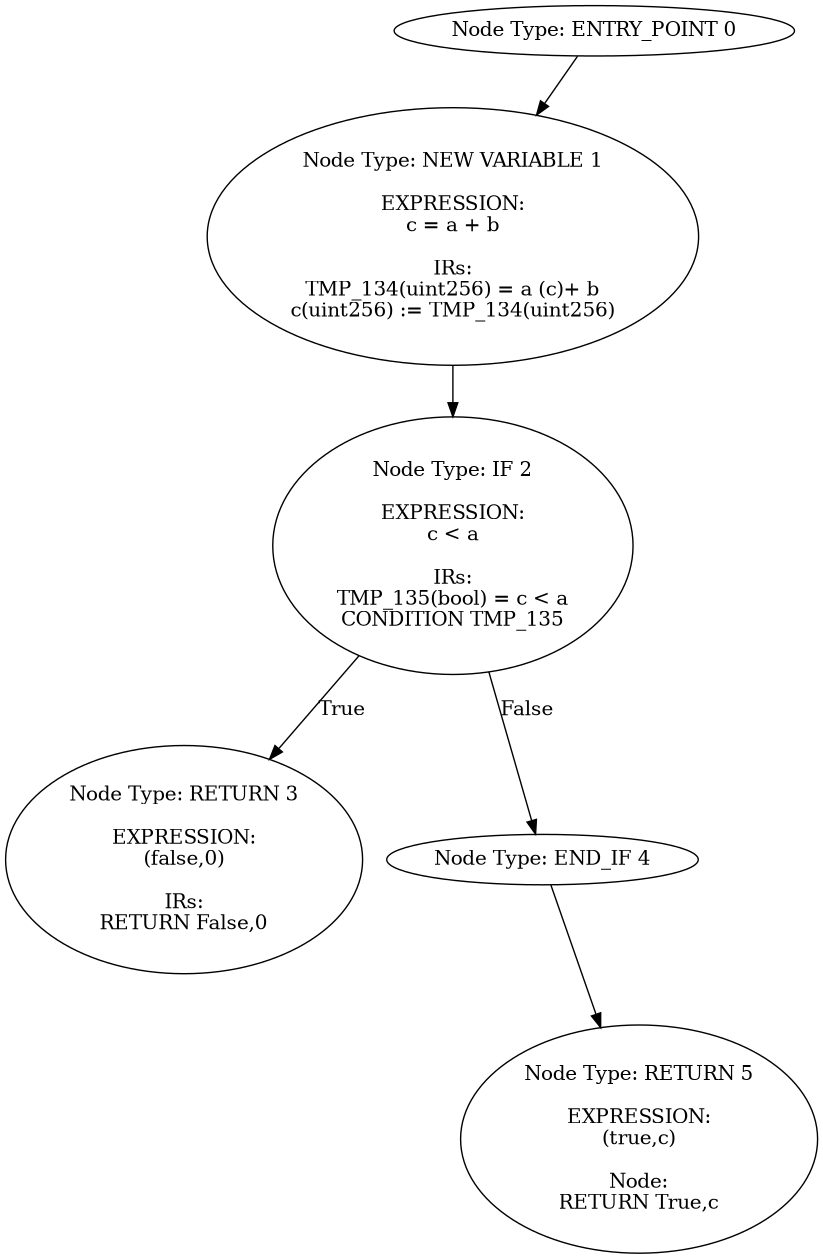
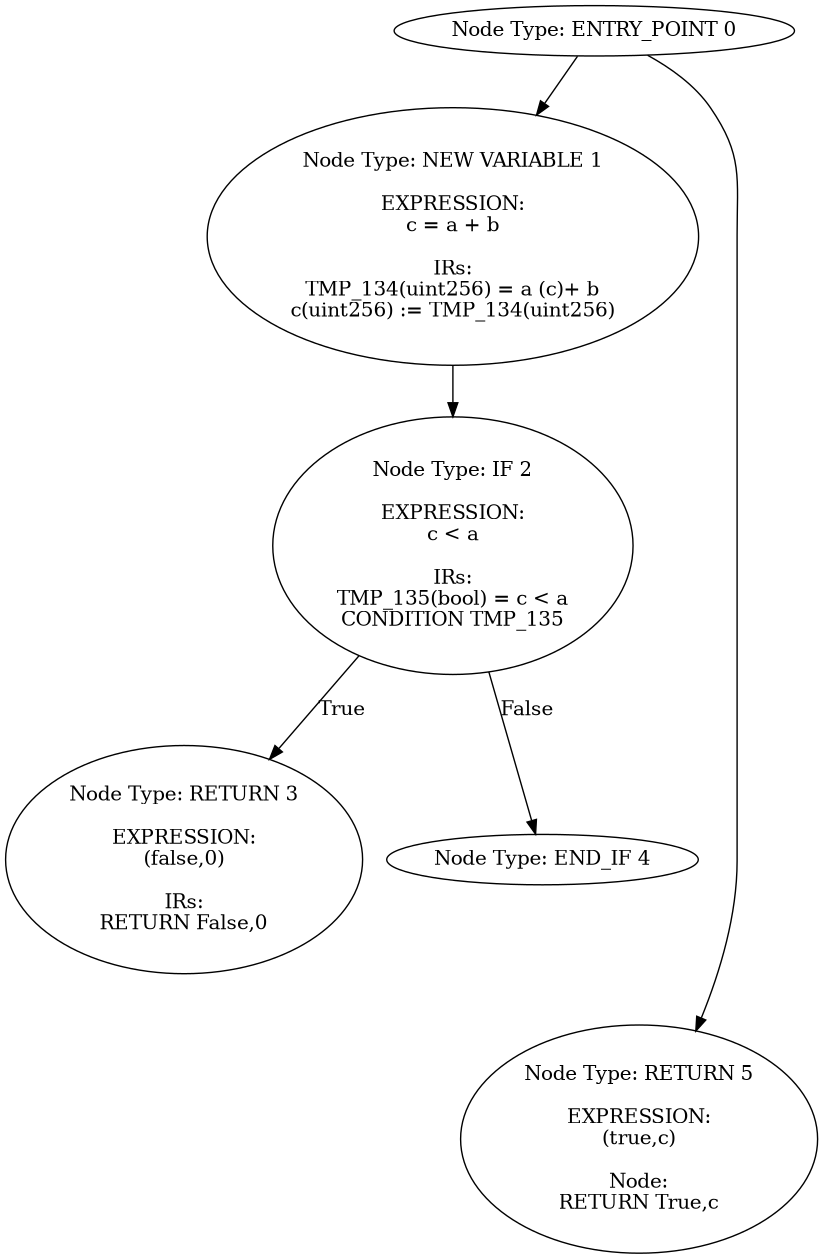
(573, 950) -> (737, 521)
